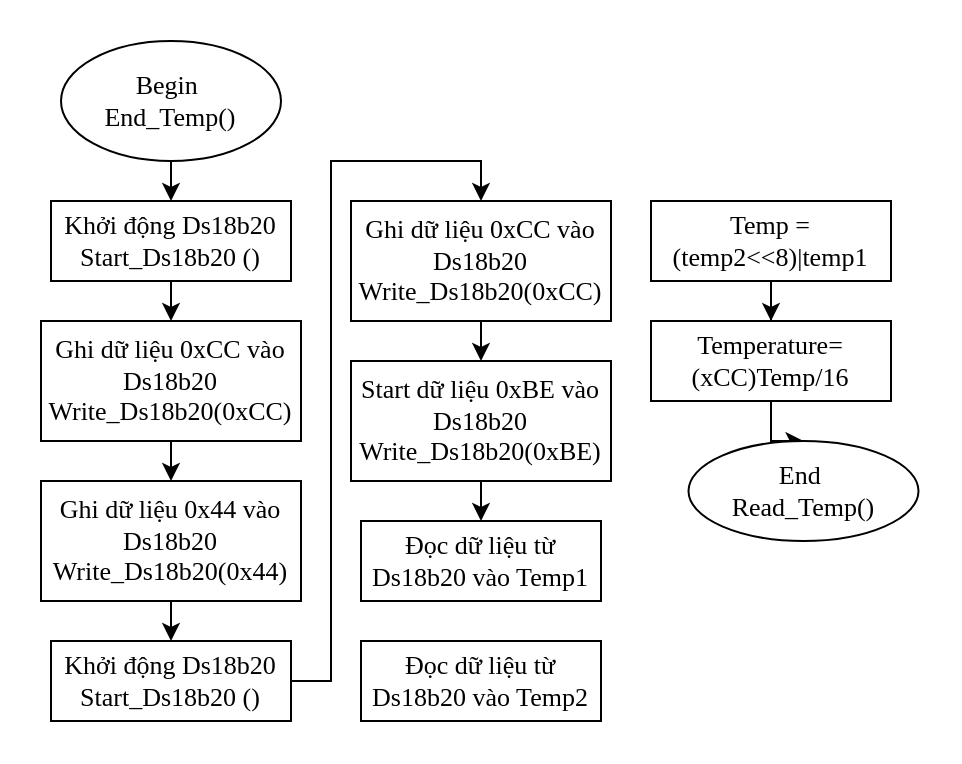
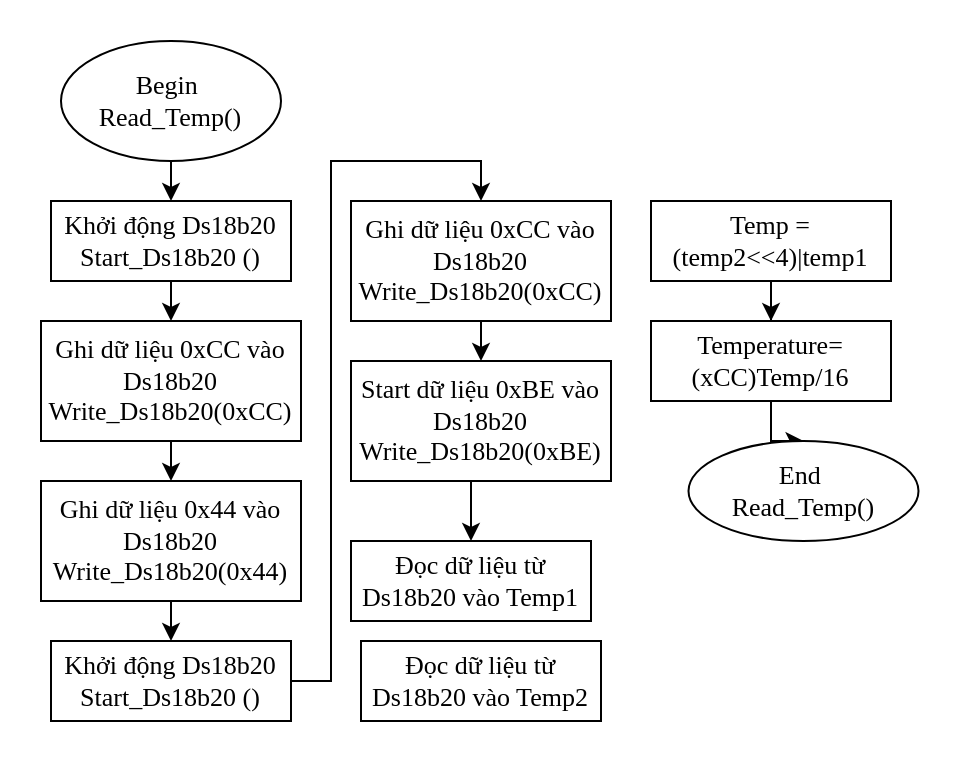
(171, 101) -> (171, 101)
(771, 241) -> (771, 241)
(481, 561) -> (471, 581)
